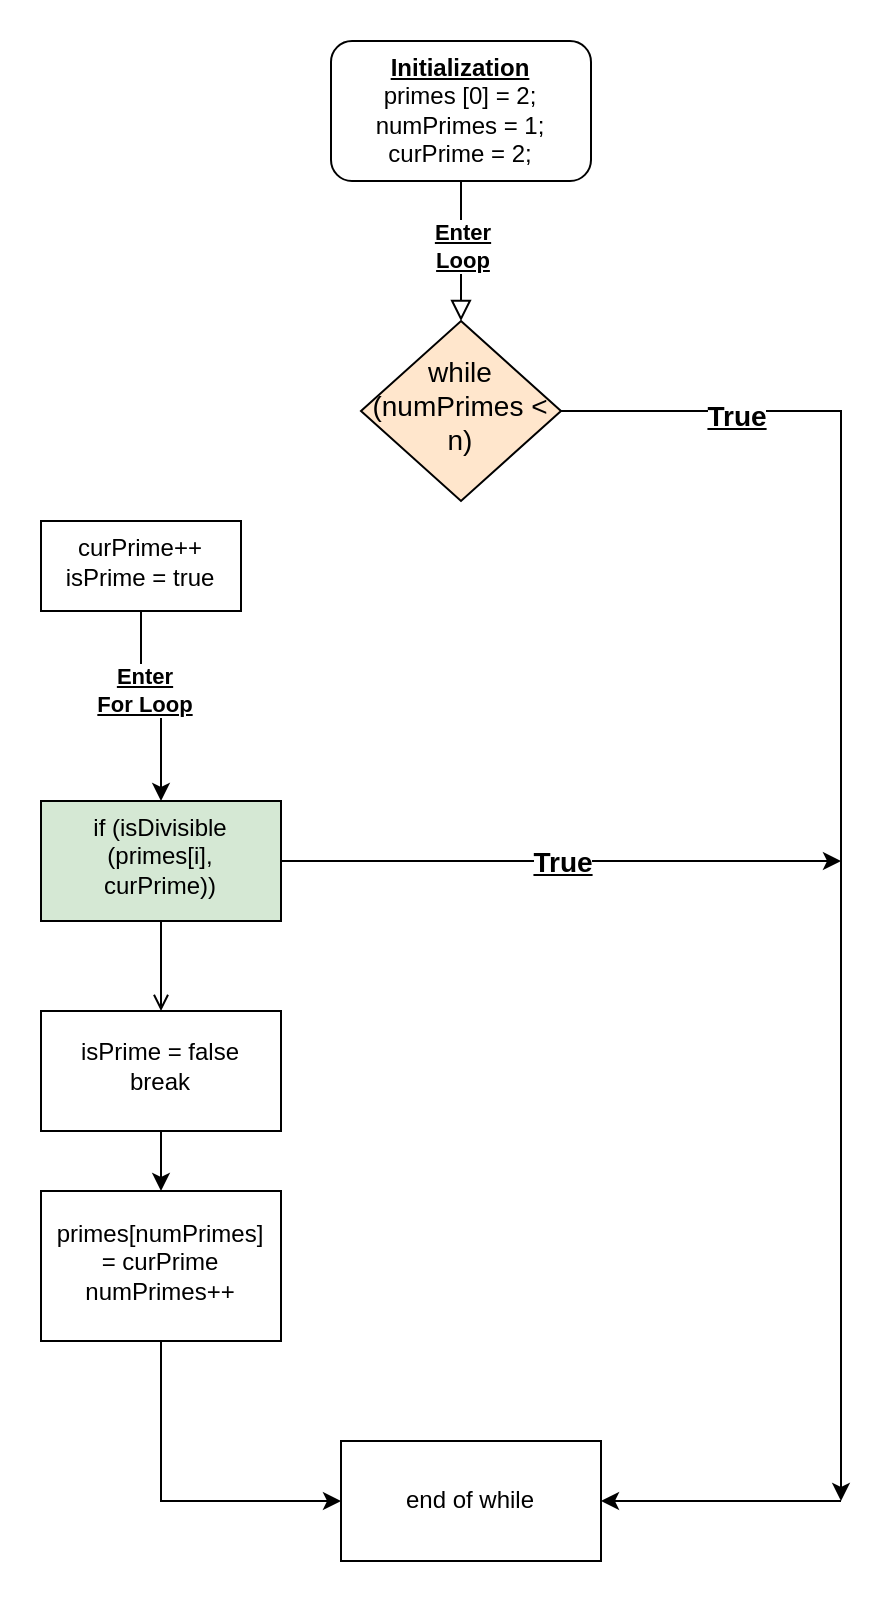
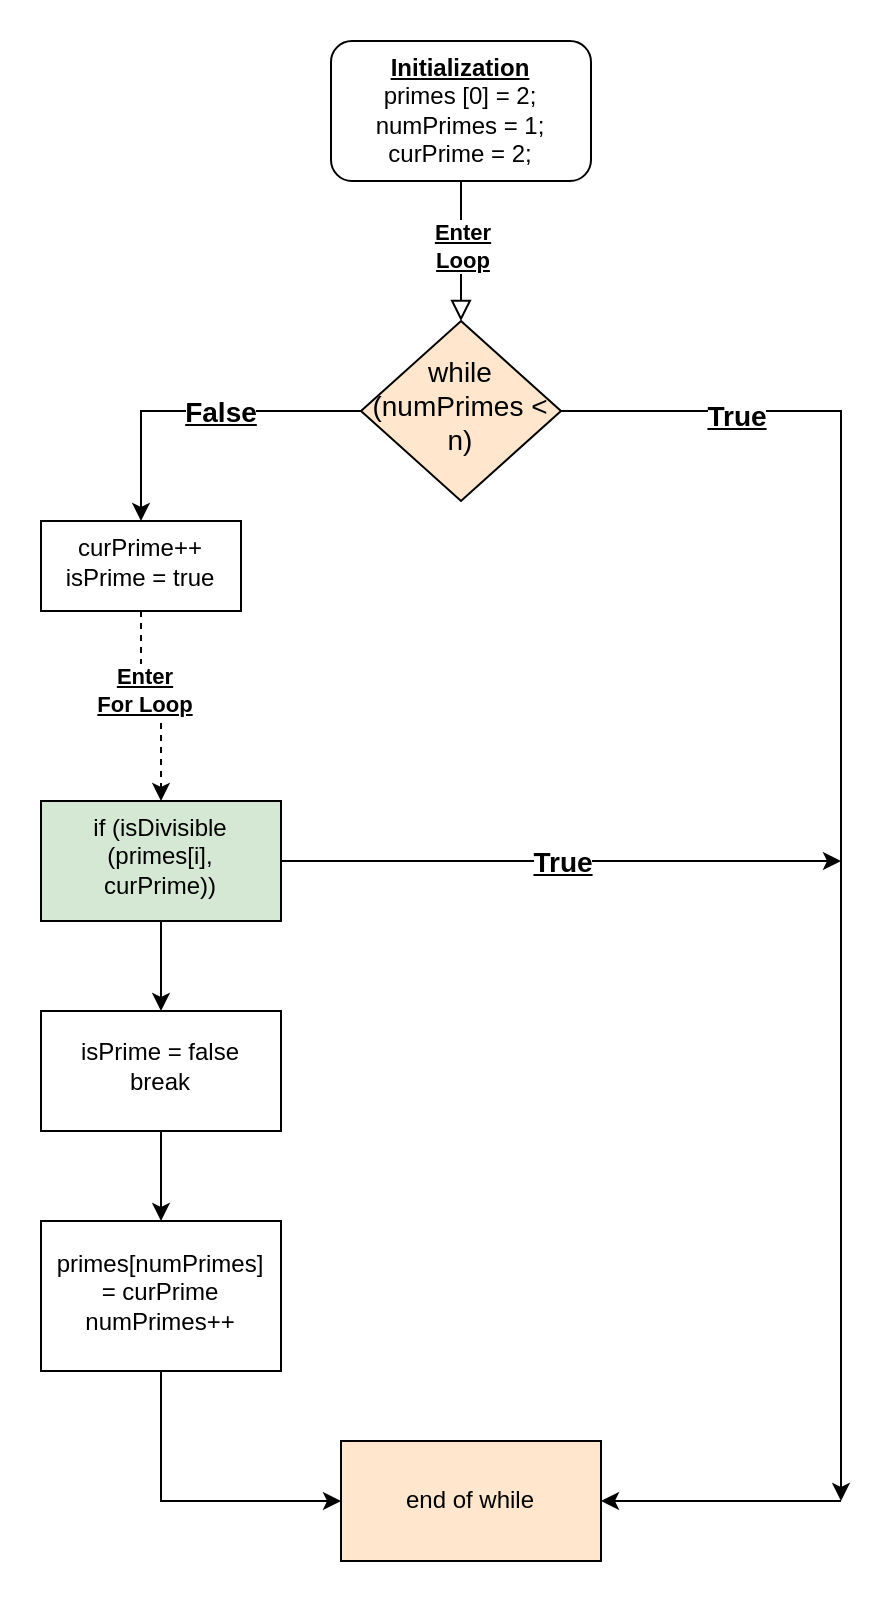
none -> (203, 411)
(161, 751) -> (161, 751)
(161, 998) -> (161, 996)
(161, 1266) -> (161, 1296)
(471, 1501) -> (471, 1501)
